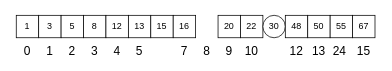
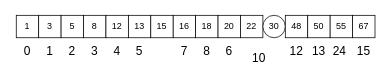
none -> (207, 27)
(252, 50) -> (259, 58)
(229, 51) -> (229, 51)
